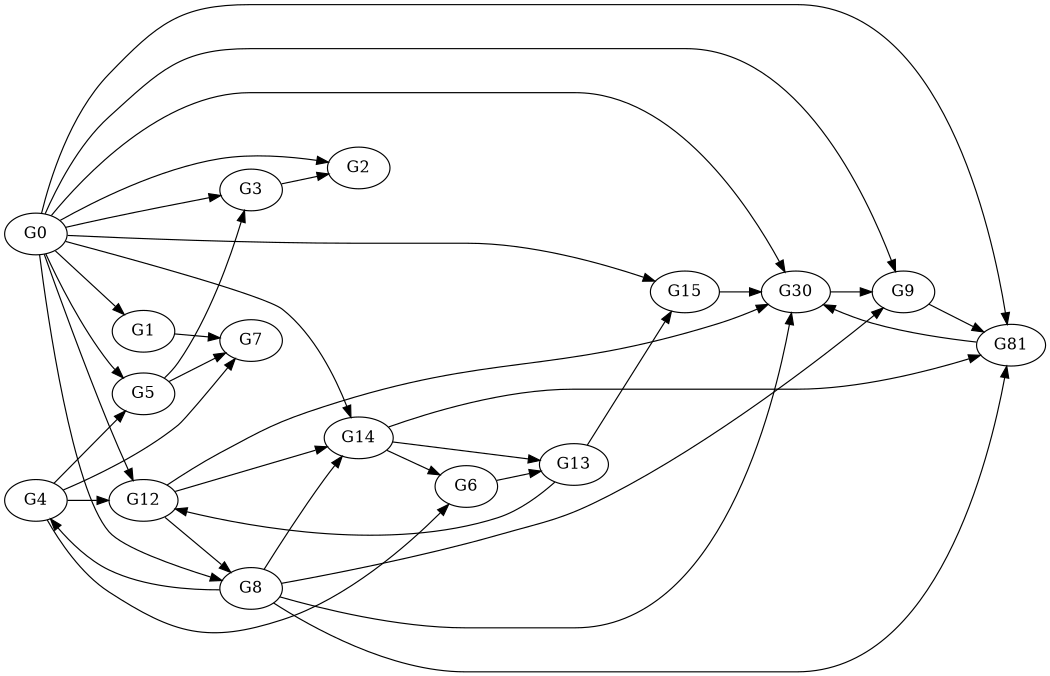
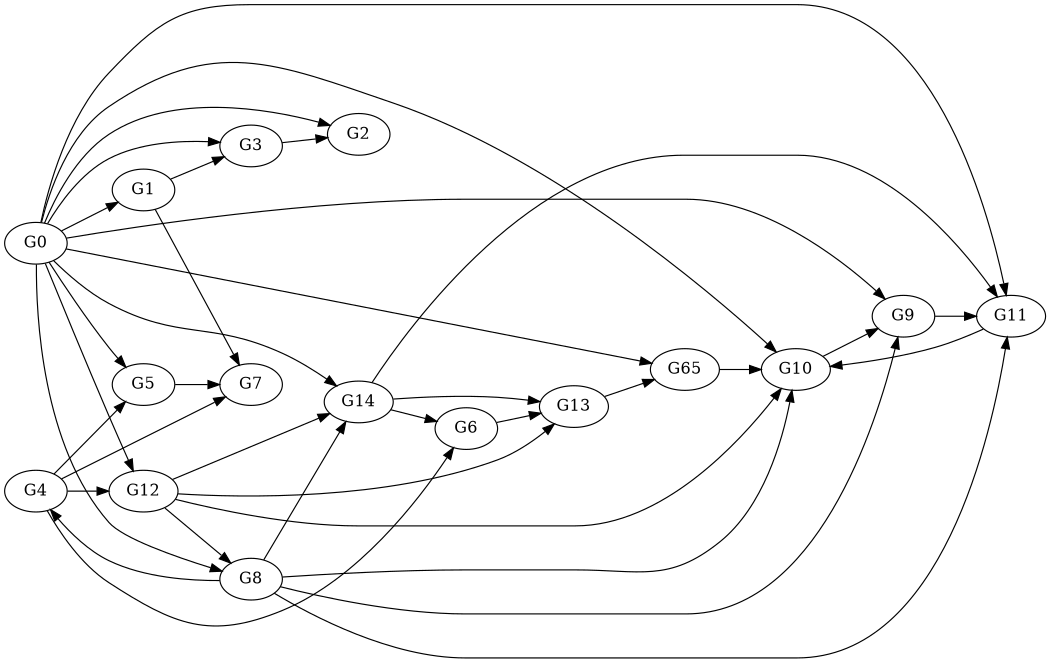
(685, 292) -> (685, 370)
(796, 292) -> (796, 370)
(211, 304) -> (192, 170)
(1011, 345) -> (1011, 316)
(376, 535) -> (367, 489)
